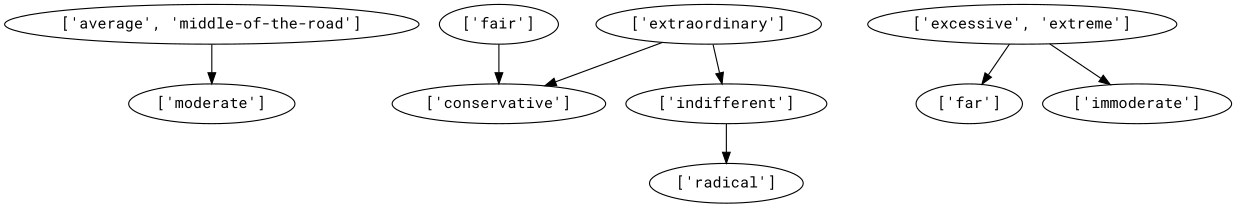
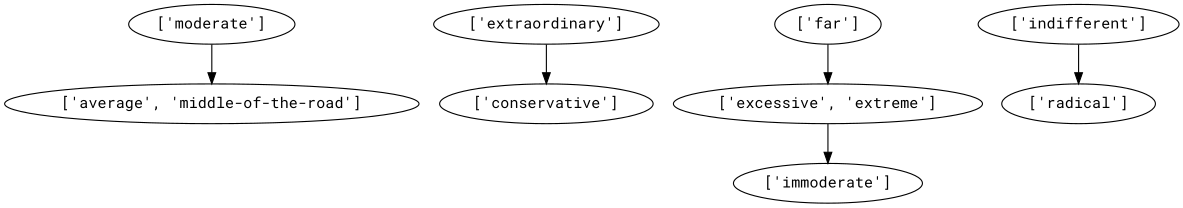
(499, 24) -> none
(212, 59) -> (212, 59)
(716, 59) -> none
(999, 59) -> (828, 59)
